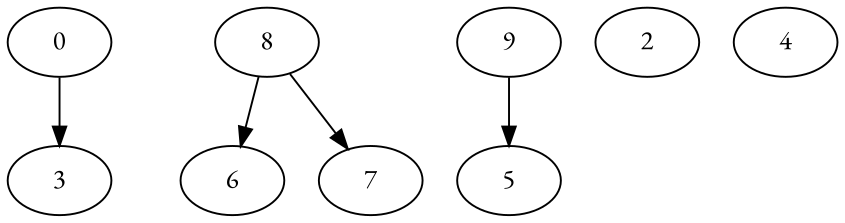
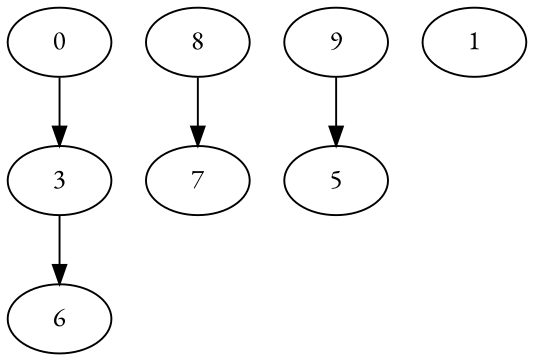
none -> (474, 42)
(647, 42) -> none
(786, 42) -> none
(252, 102) -> (60, 240)
